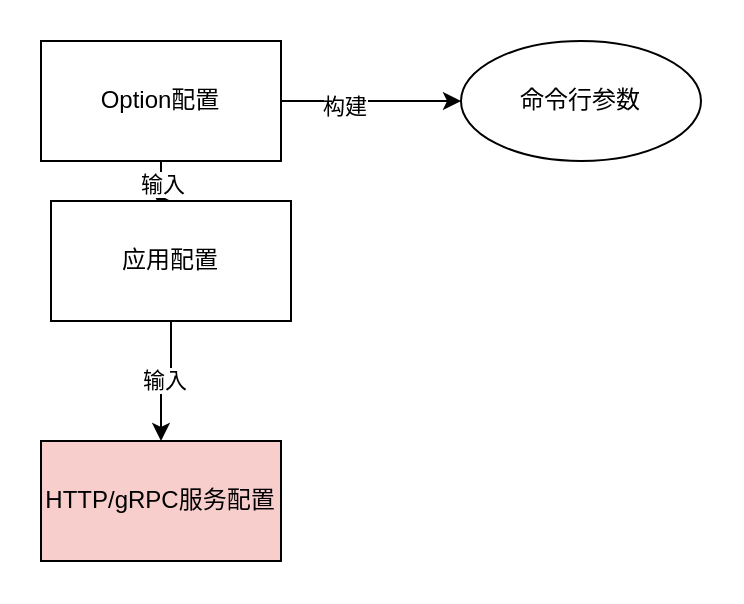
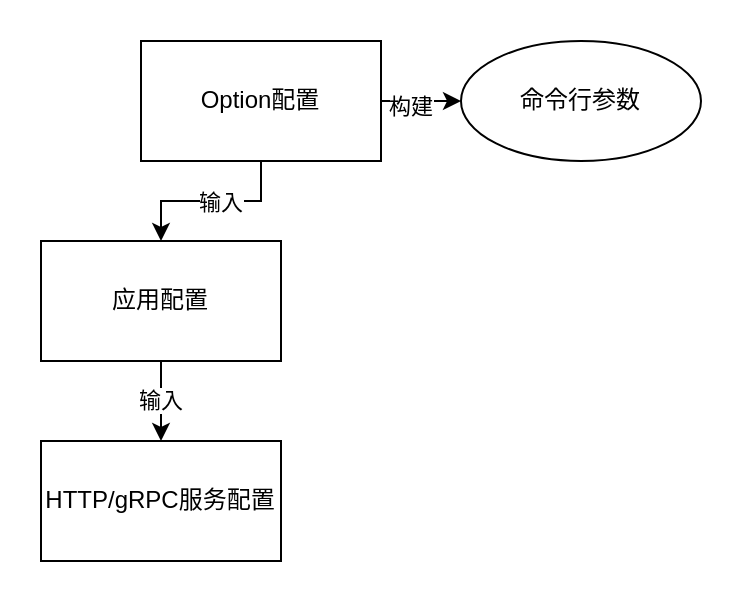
(161, 101) -> (261, 101)
(171, 261) -> (161, 301)
(161, 501) -> (161, 501)
